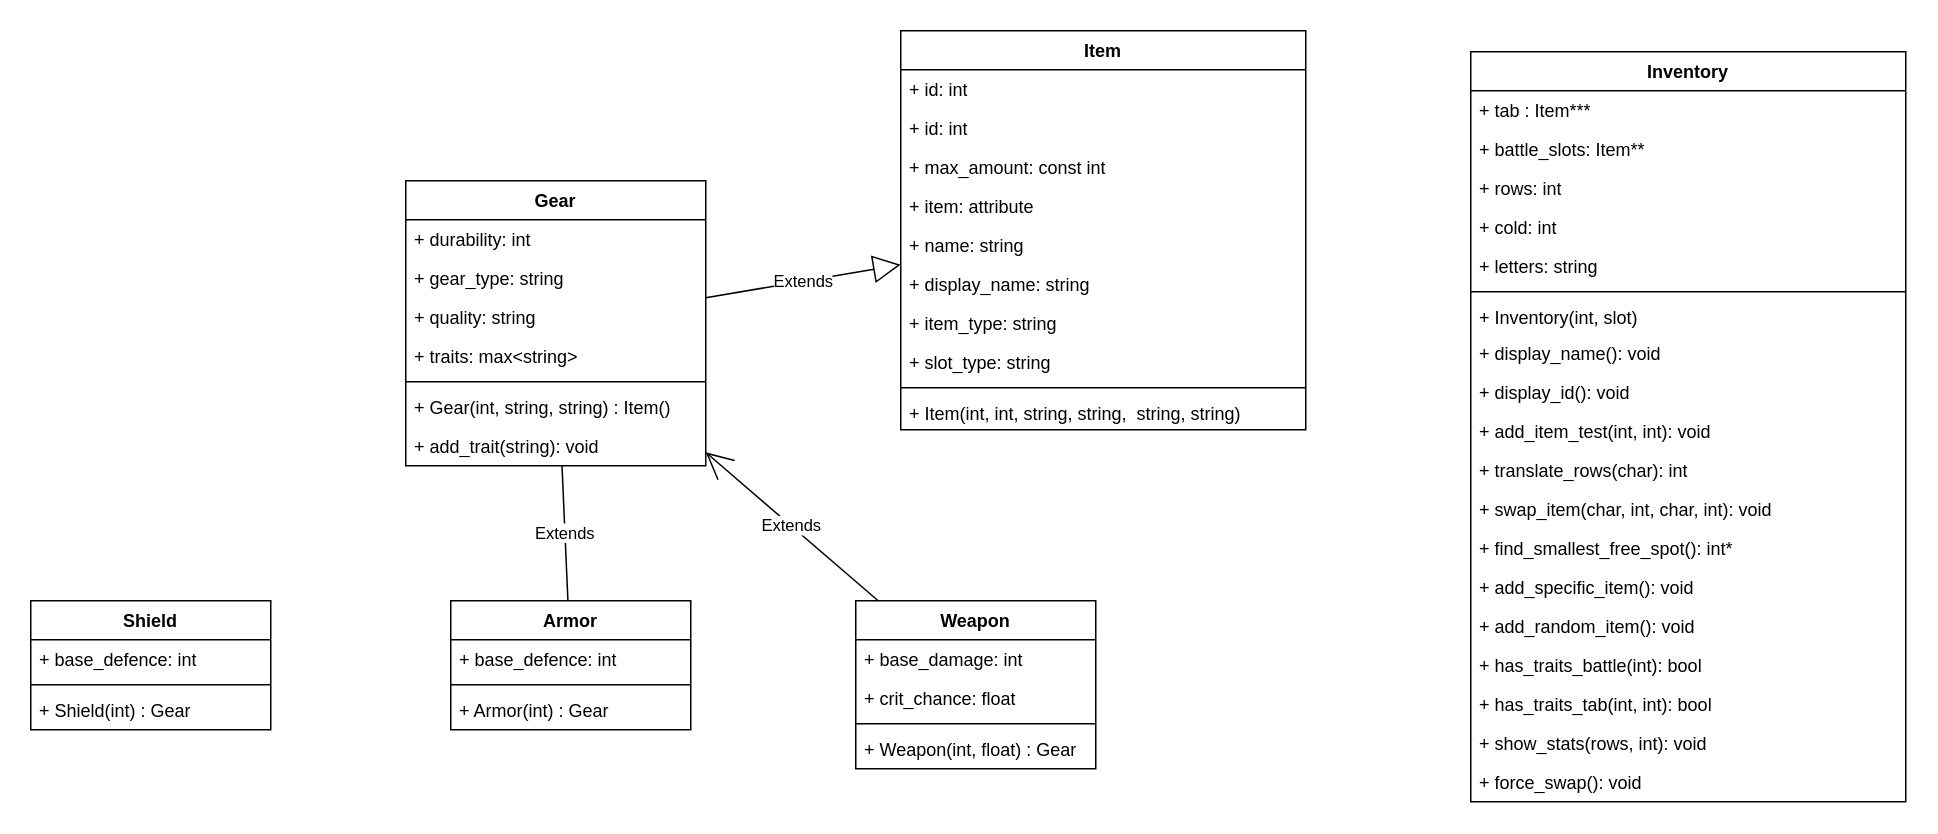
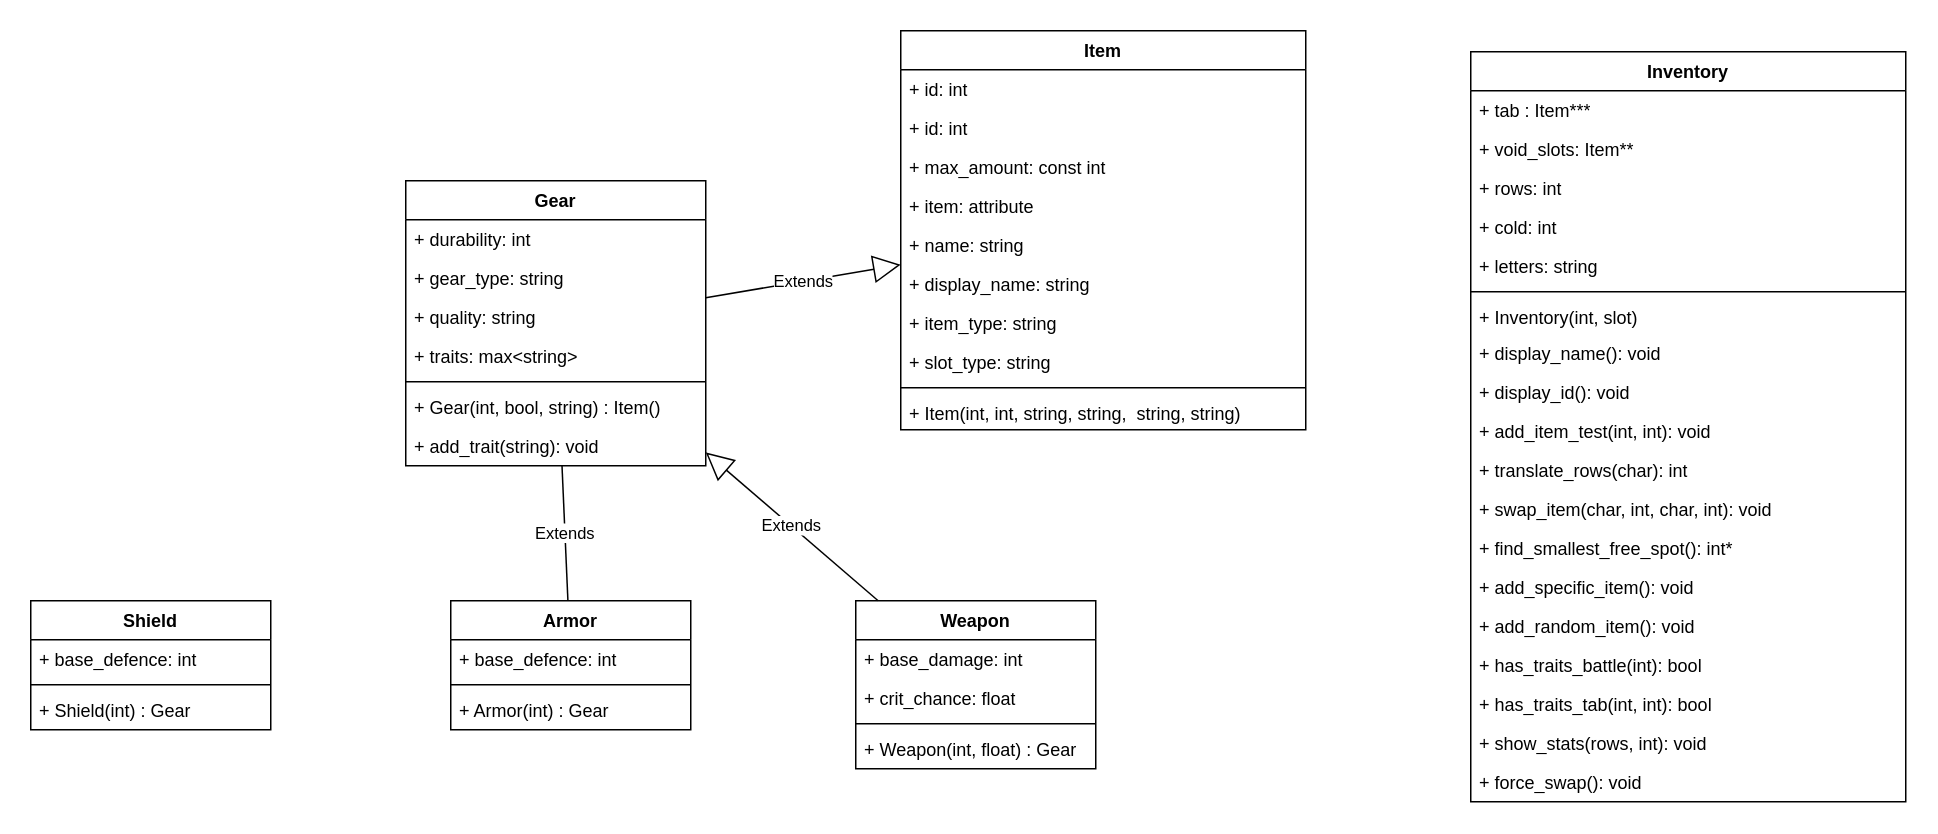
(1579, 151) -> (1569, 151)
(557, 420) -> (557, 420)
(718, 463) -> (727, 471)
